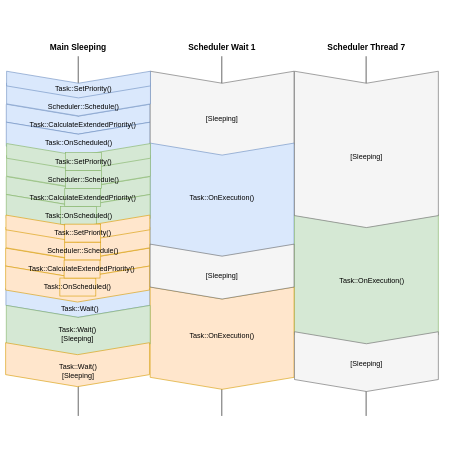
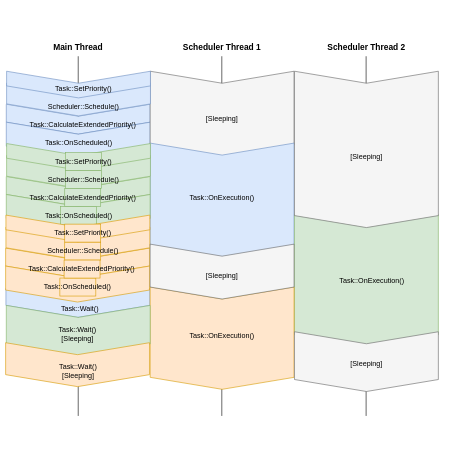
(78, 47) -> (78, 47)
(222, 47) -> (222, 47)
(367, 47) -> (367, 47)
